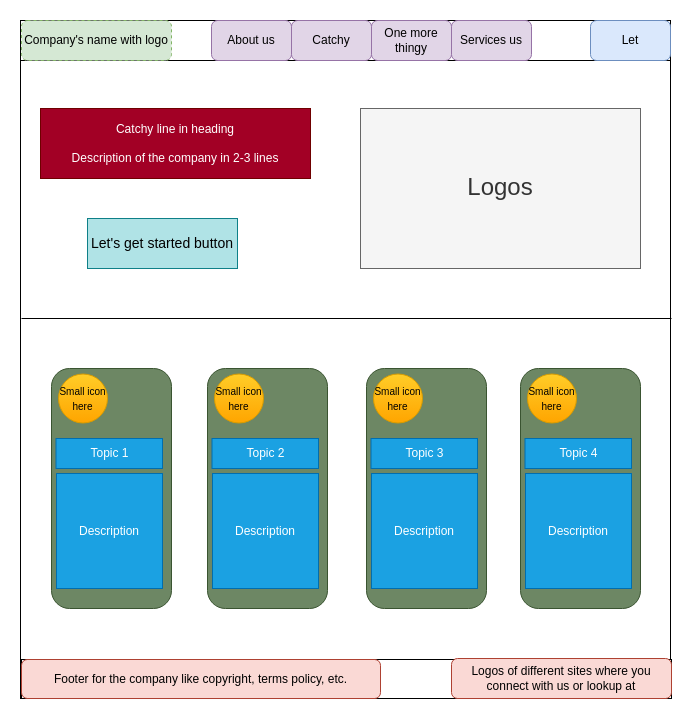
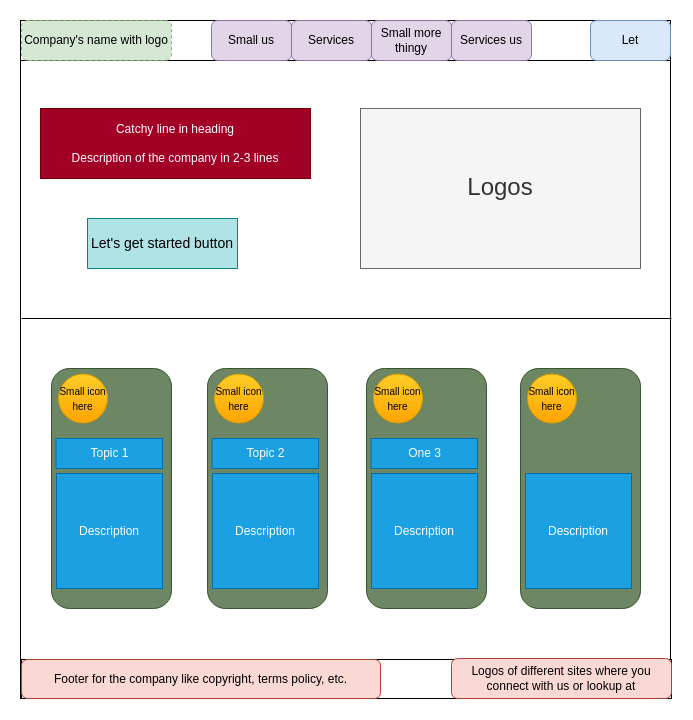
(252, 41) -> (252, 41)
(332, 41) -> (332, 41)
(412, 41) -> (412, 41)
(425, 454) -> (425, 454)
(578, 454) -> none
